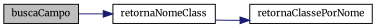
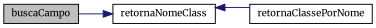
(228, 20) -> (237, 7)
